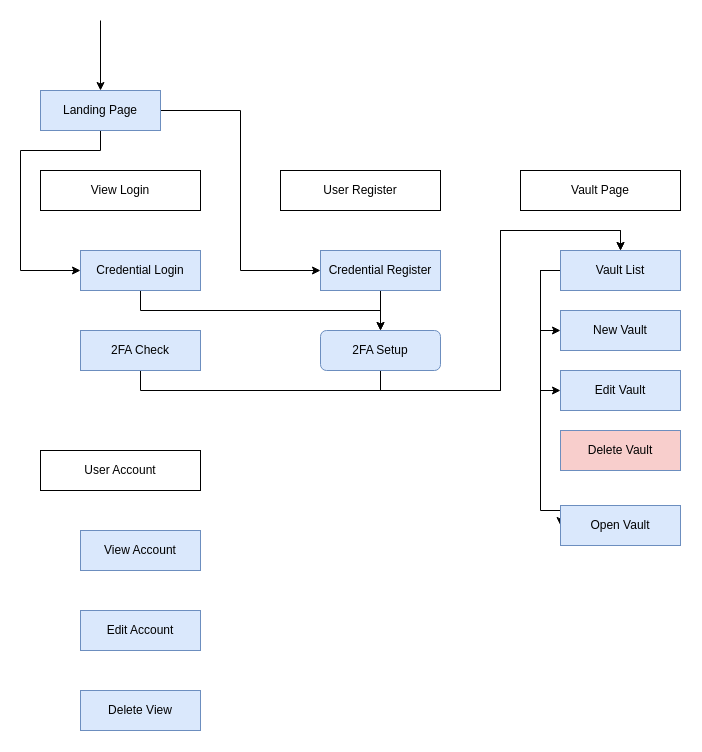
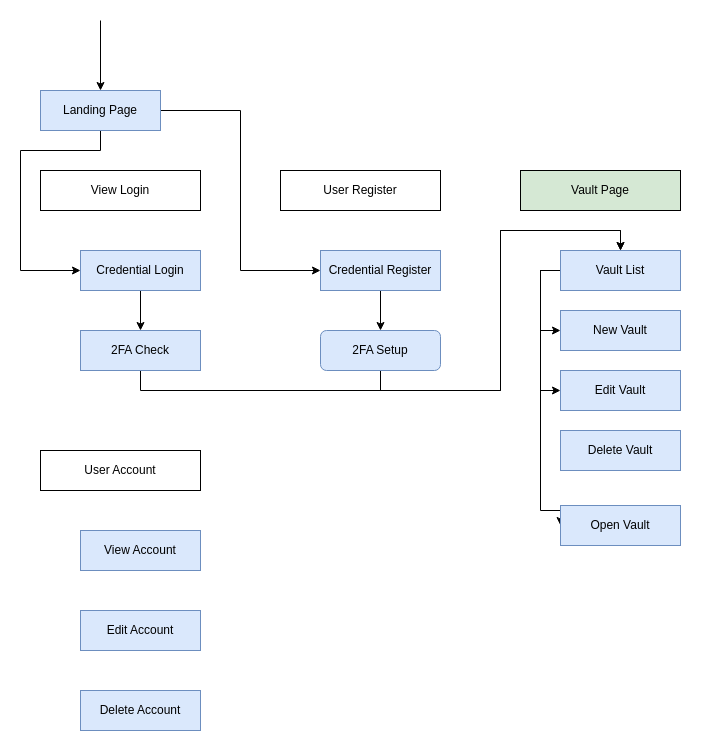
(601, 191) -> (601, 191)
(258, 311) -> (141, 316)
(621, 451) -> (621, 451)
(141, 711) -> (141, 711)
